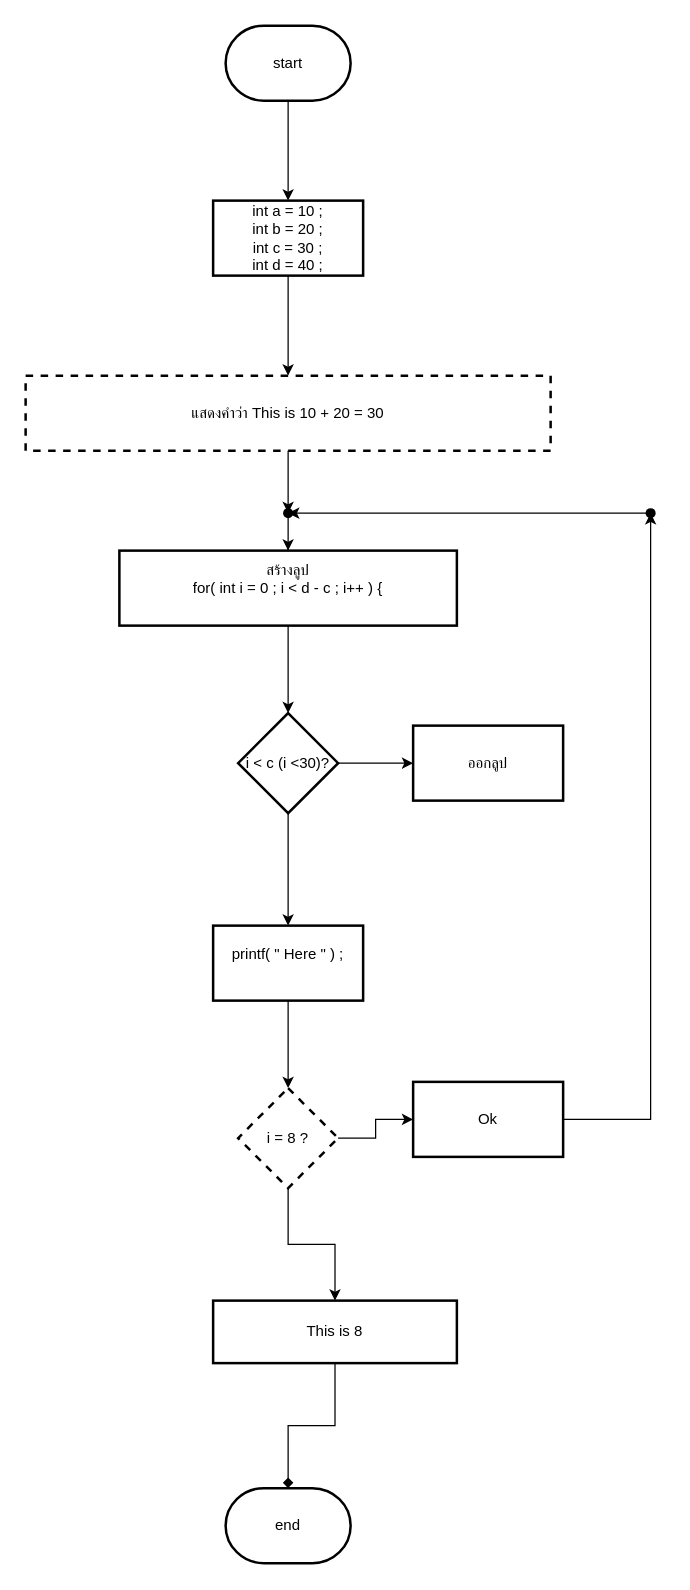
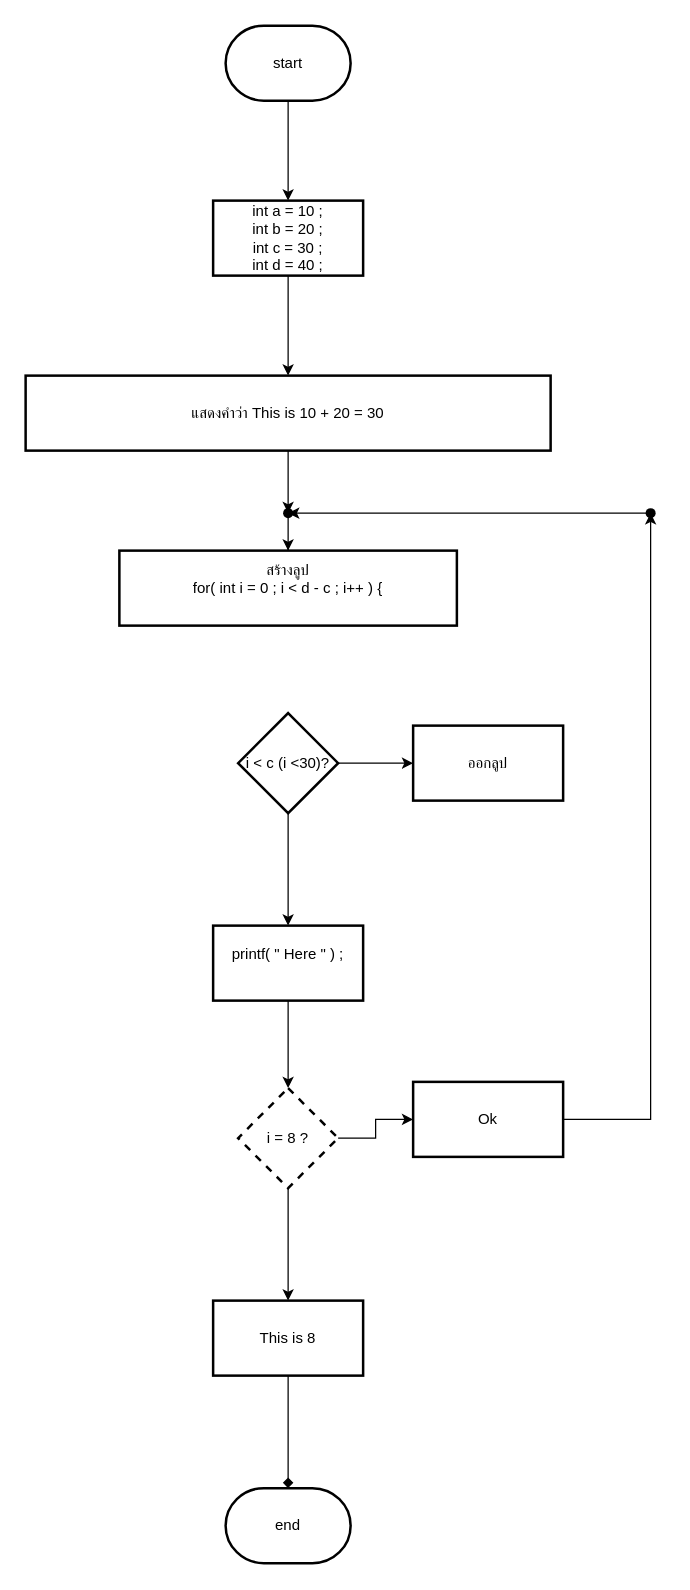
(288, 413) -> (288, 413)
(288, 665) -> none
(335, 1332) -> (288, 1338)
